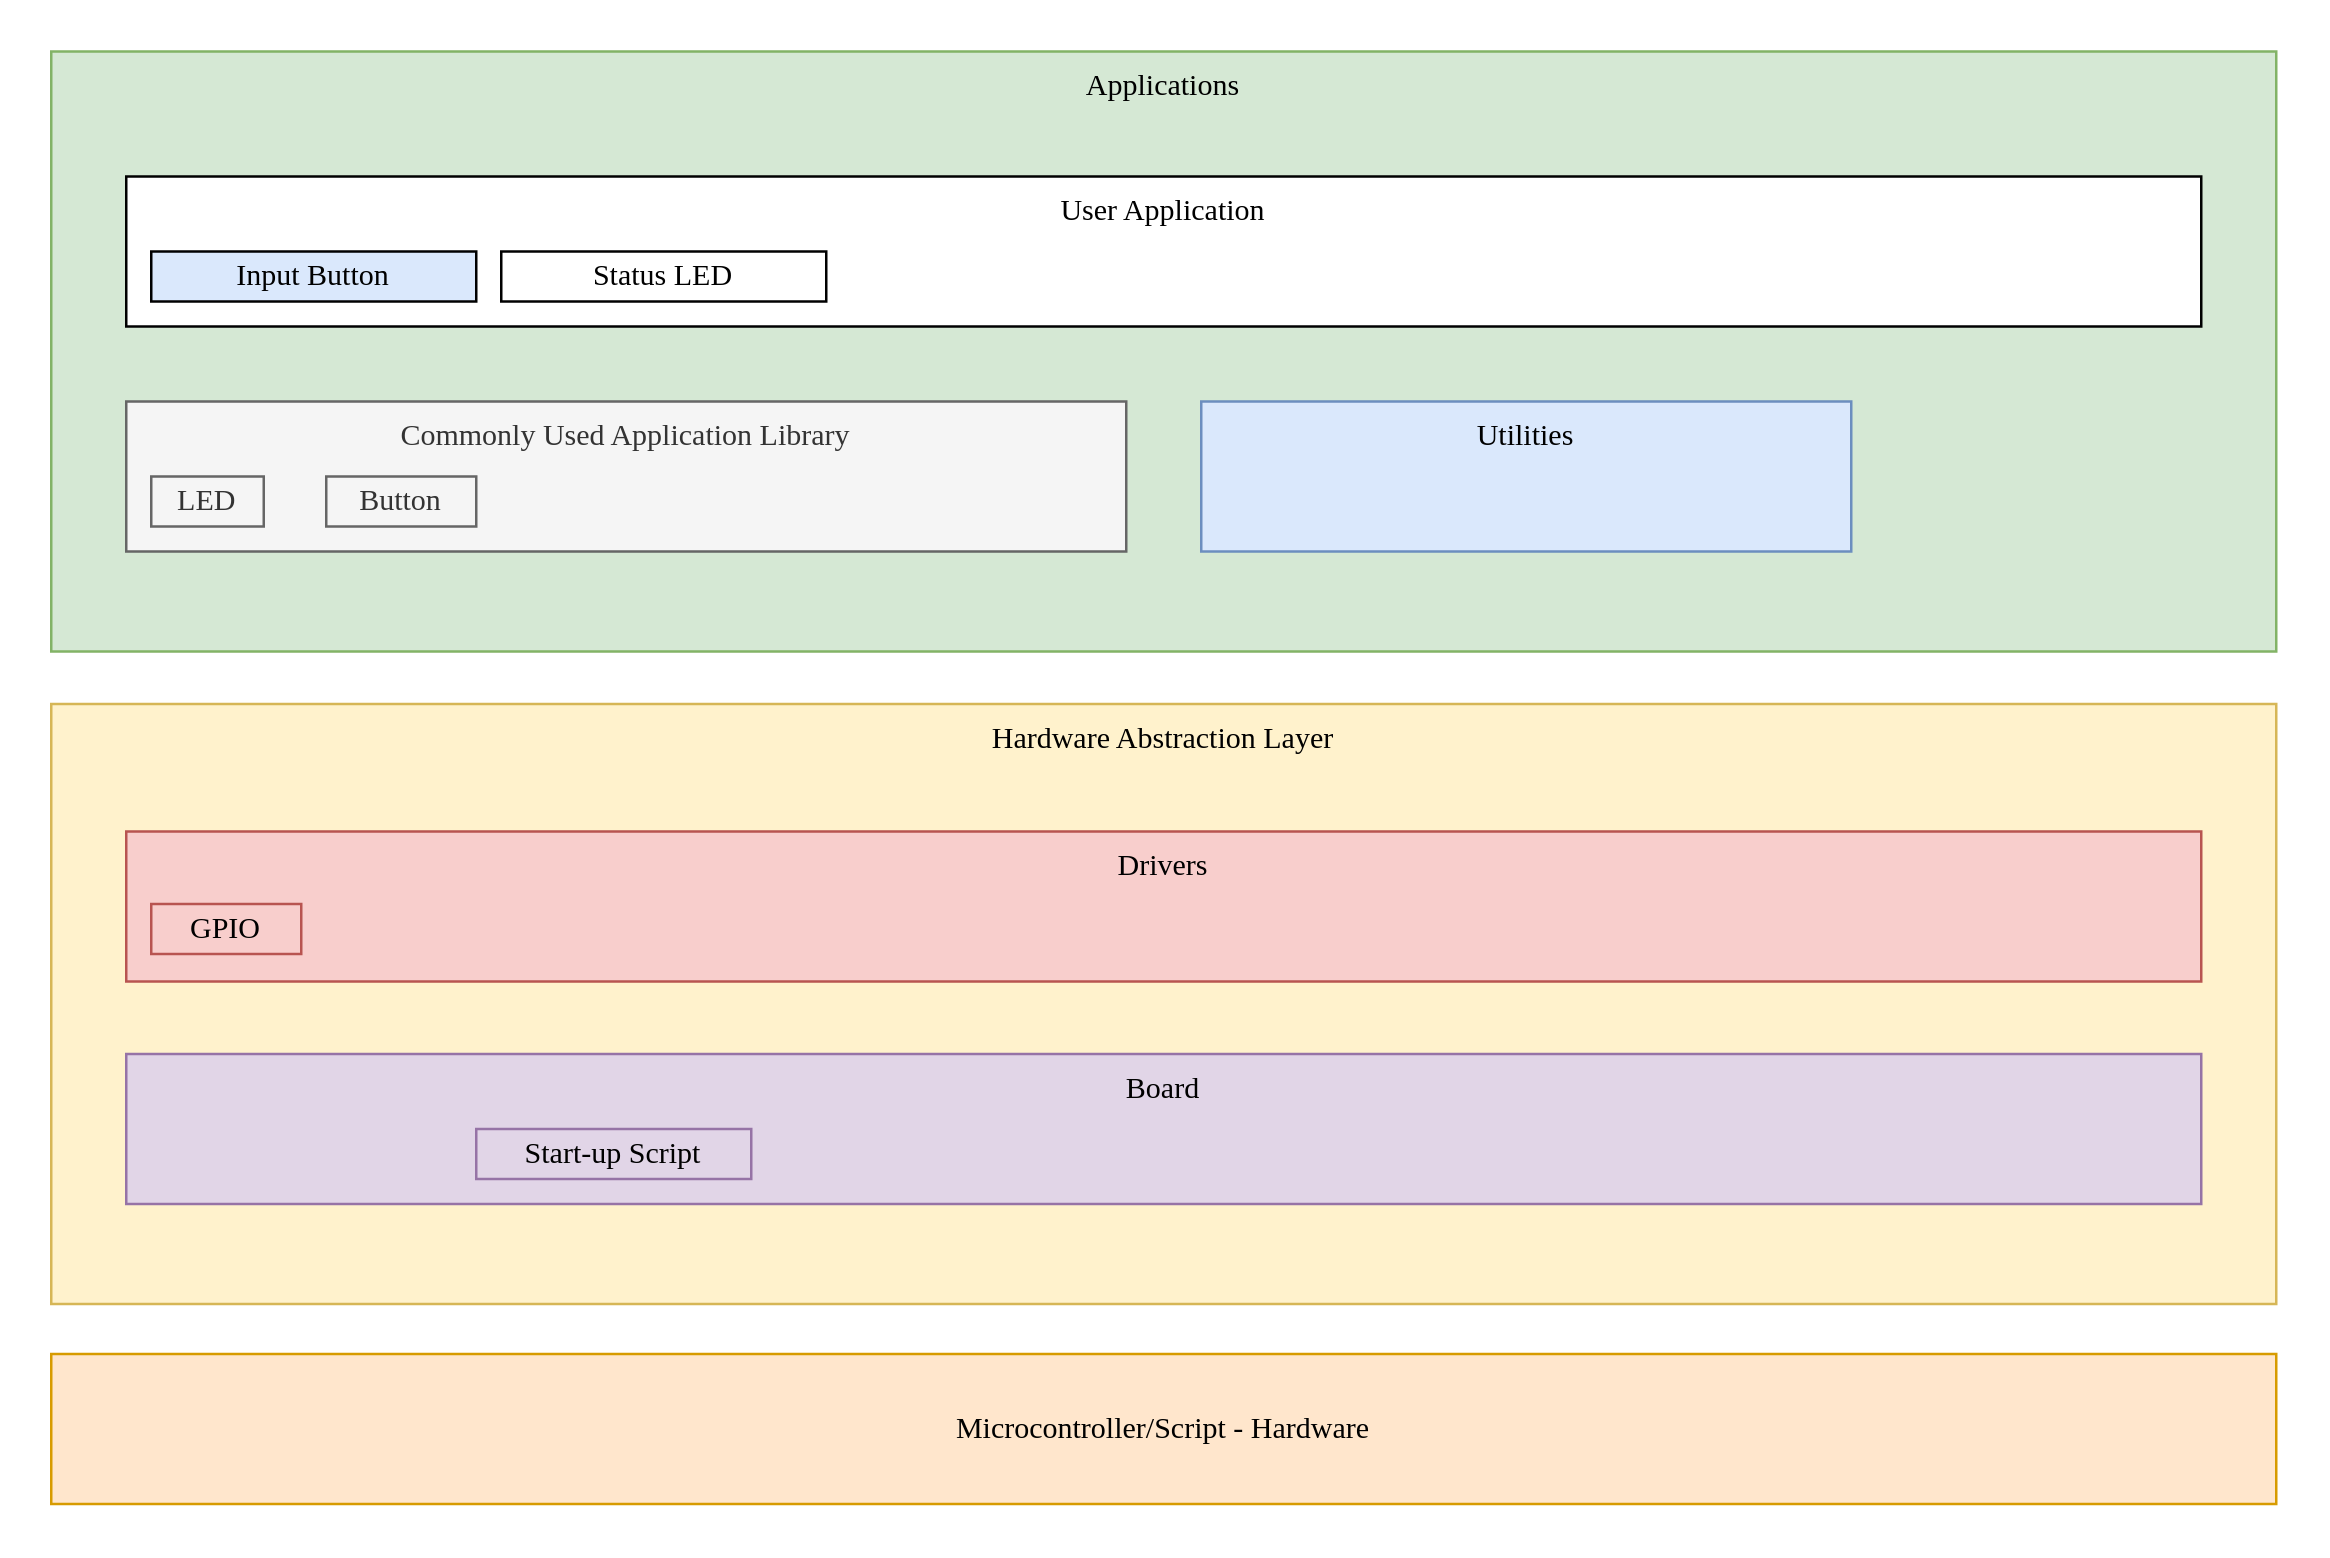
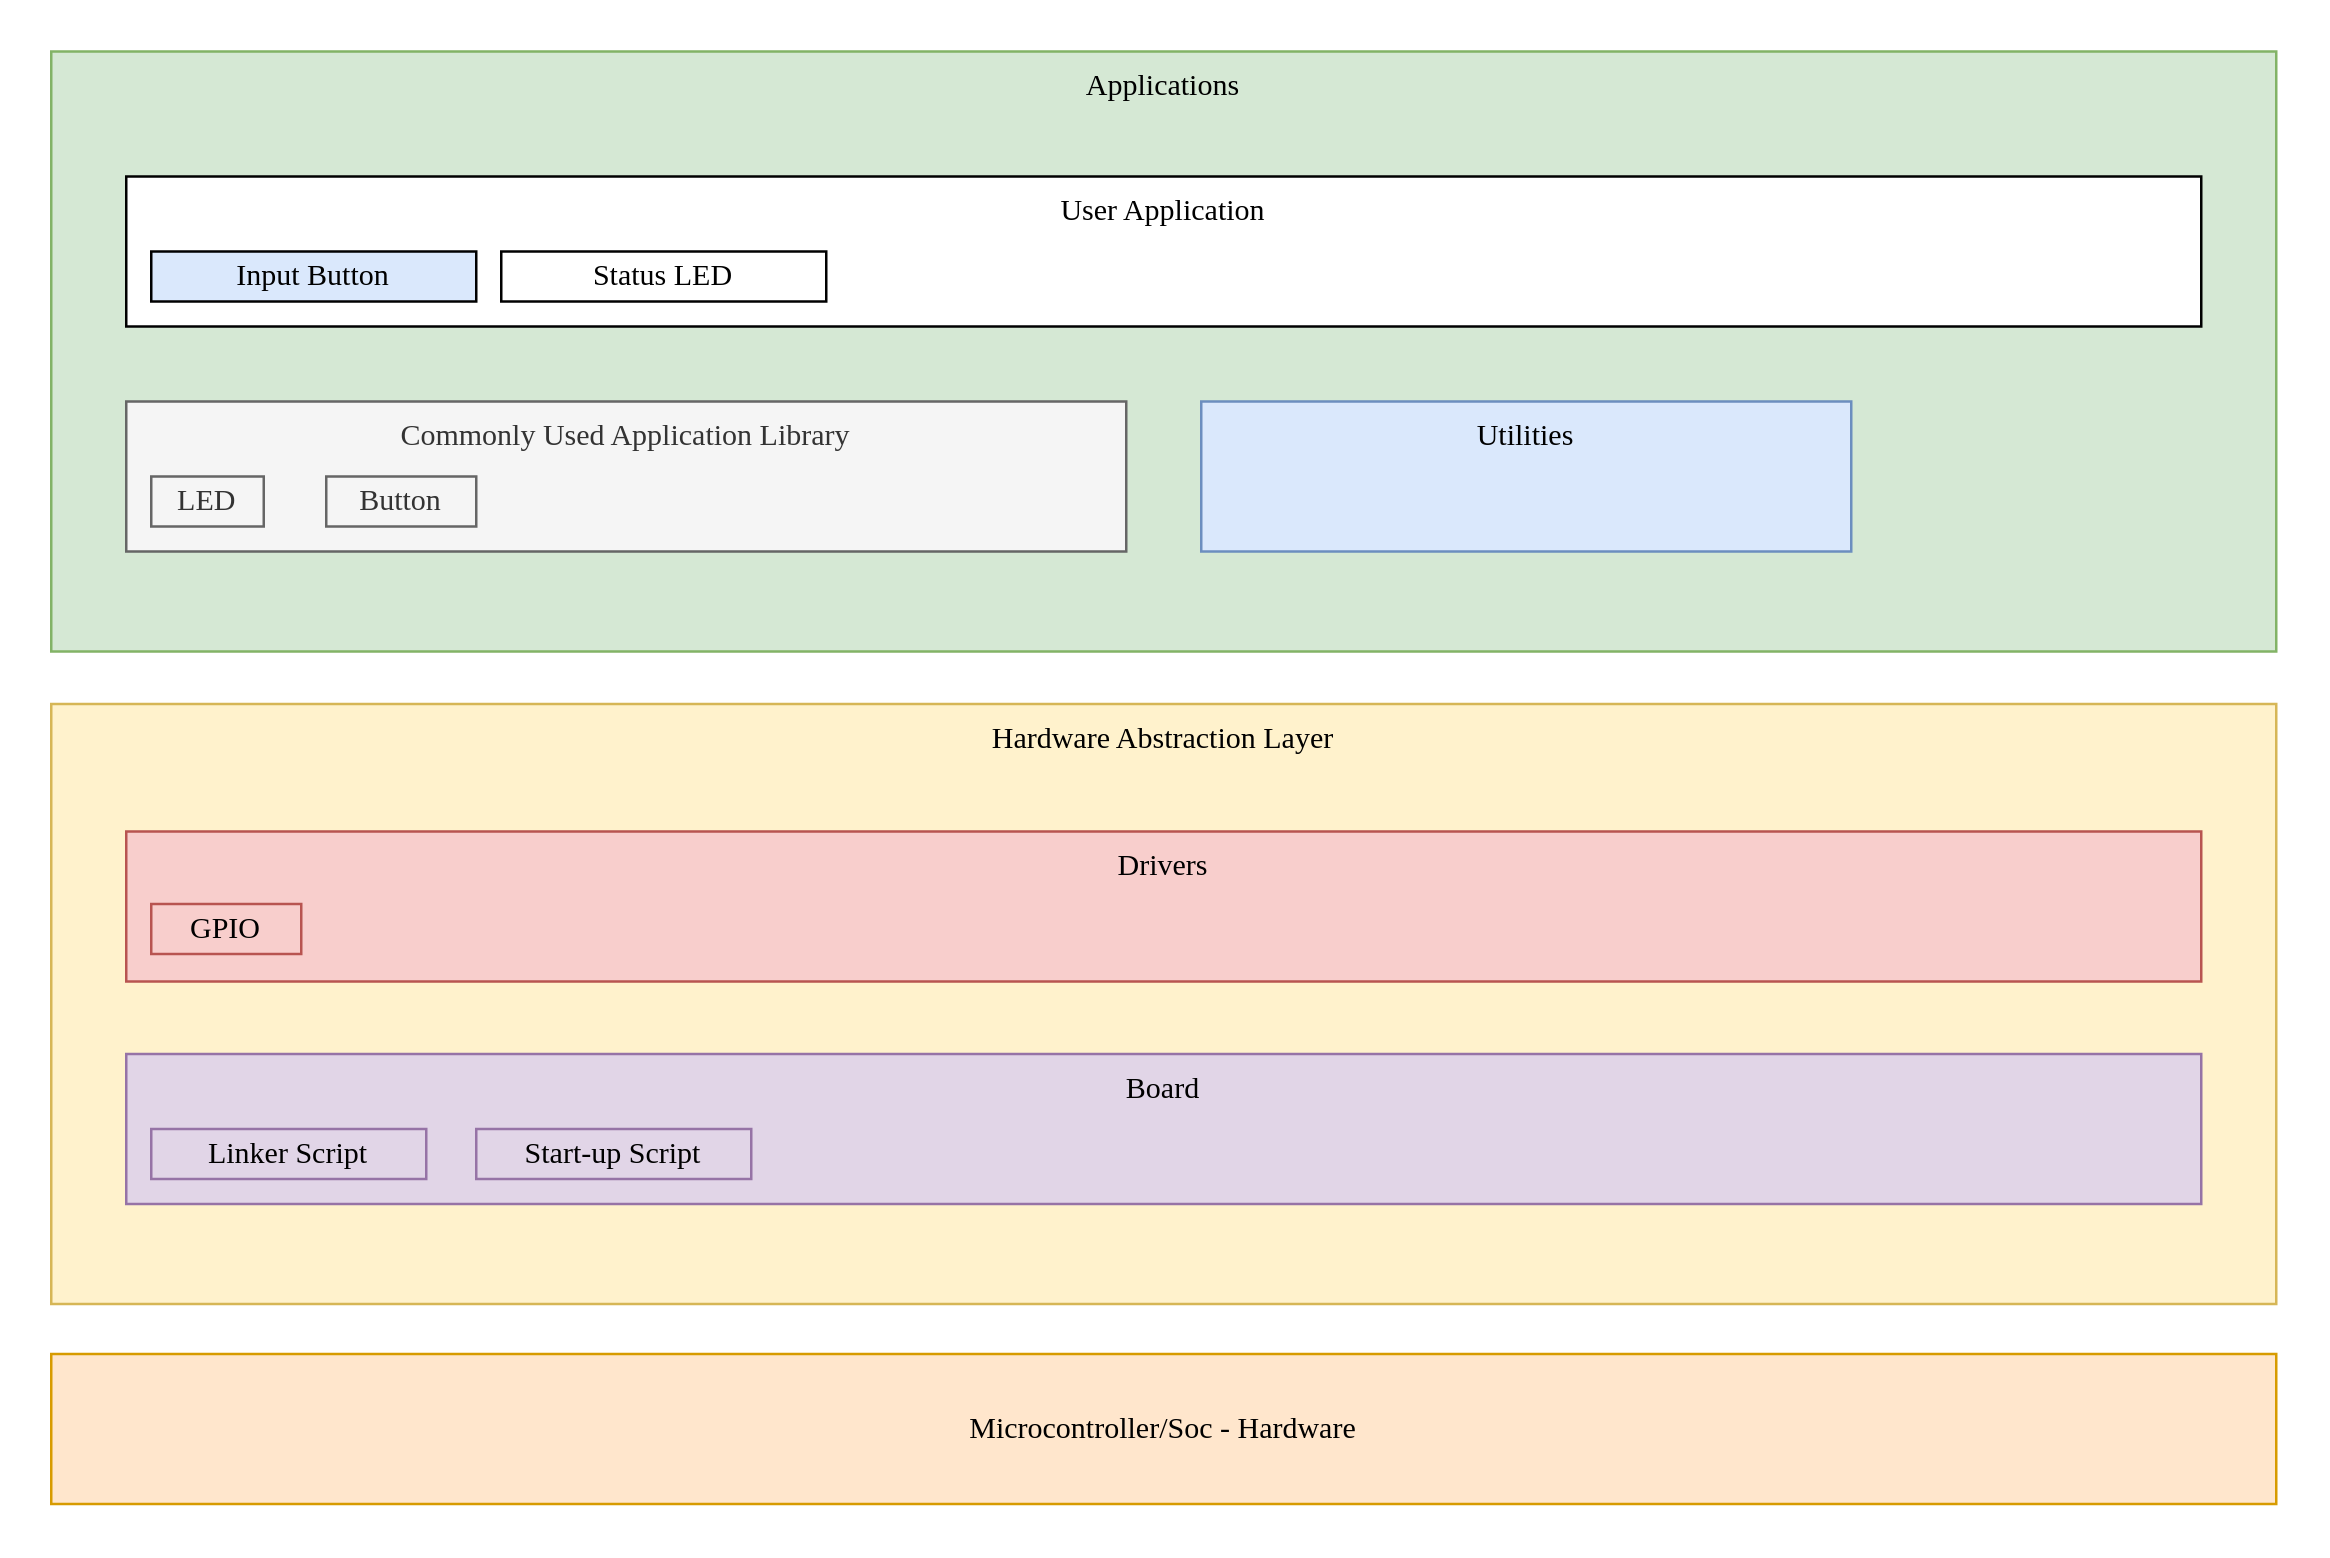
none -> (289, 1154)
(1164, 1429) -> (1164, 1429)
